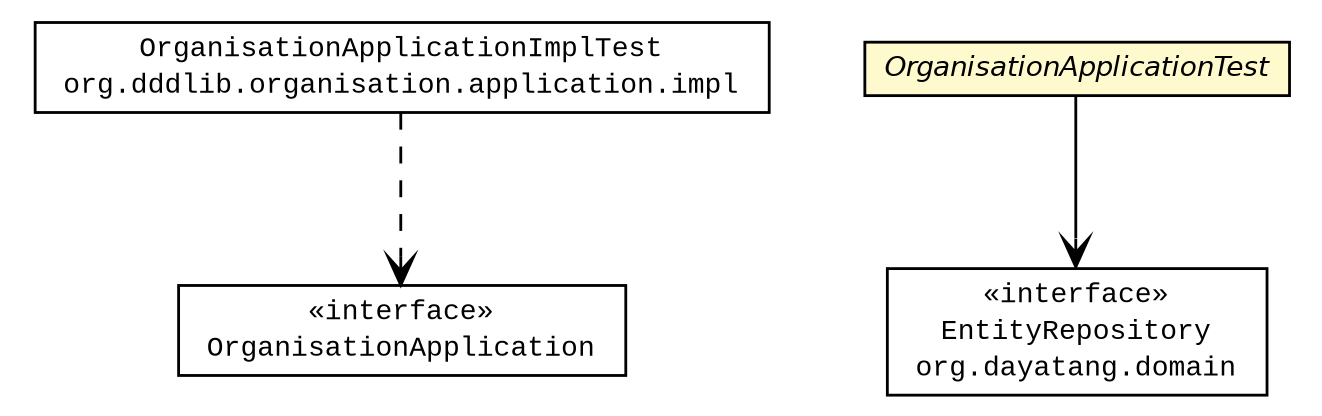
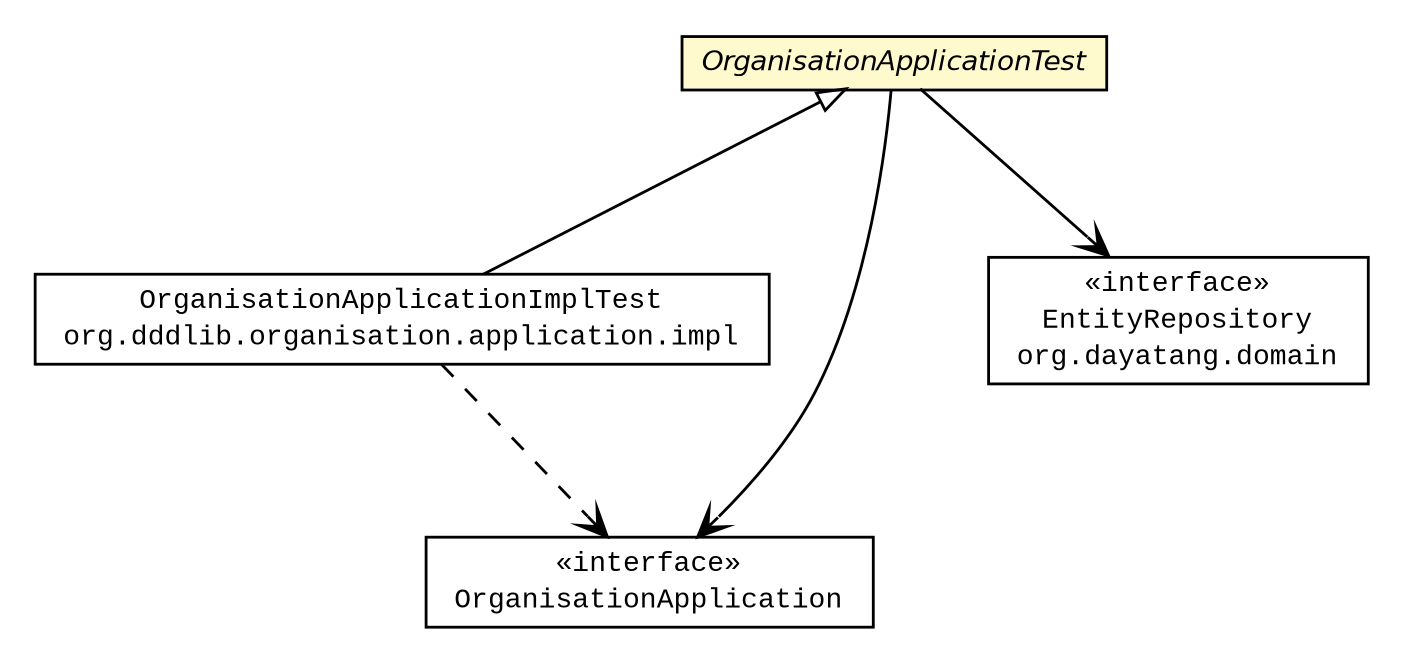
none -> (652, 188)
none -> (845, 320)
